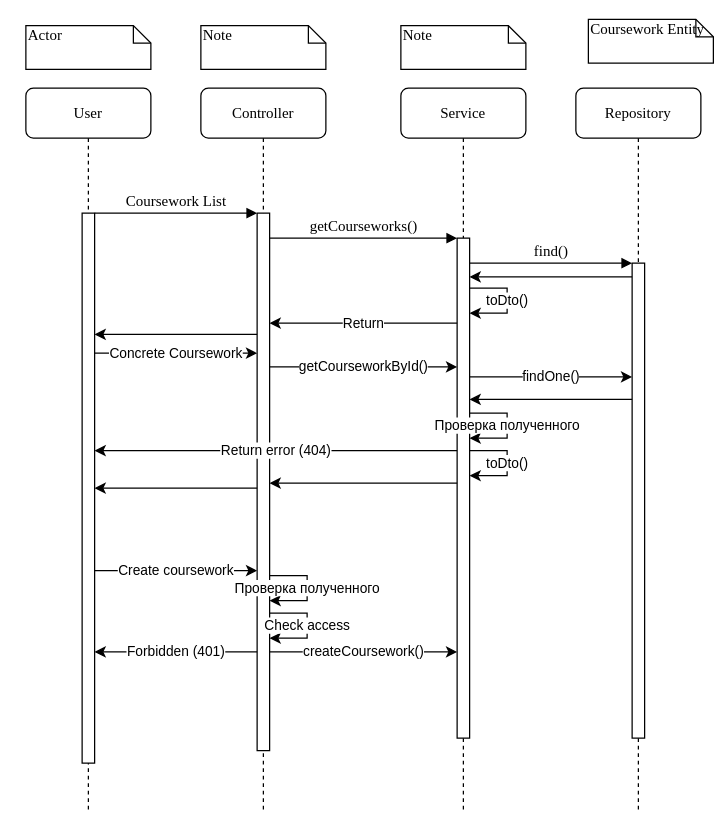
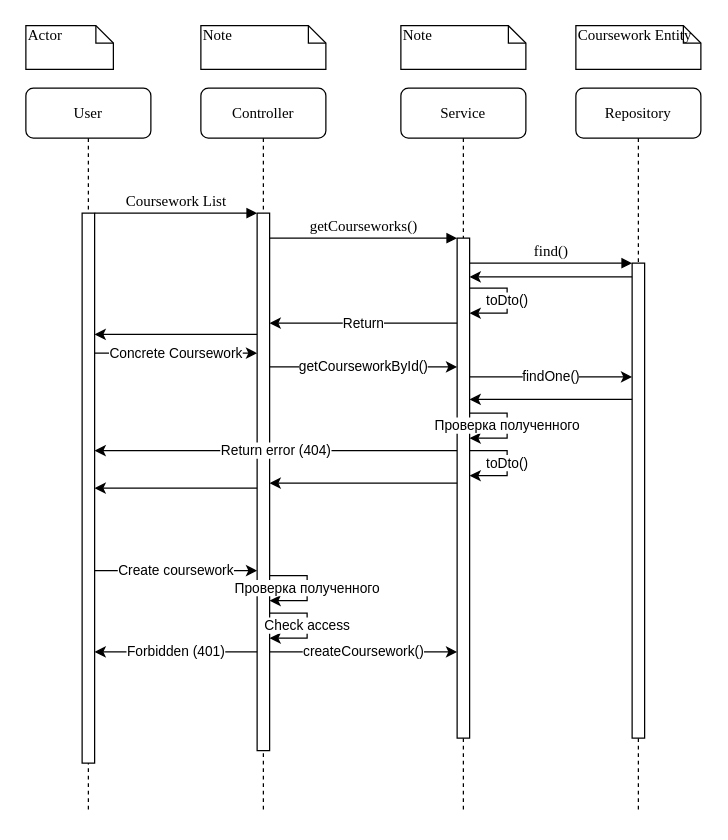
(651, 41) -> (638, 48)
(88, 48) -> (69, 48)
